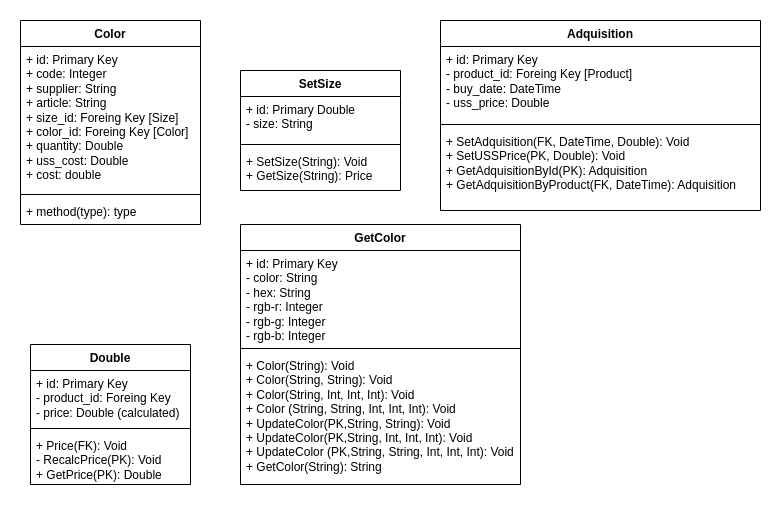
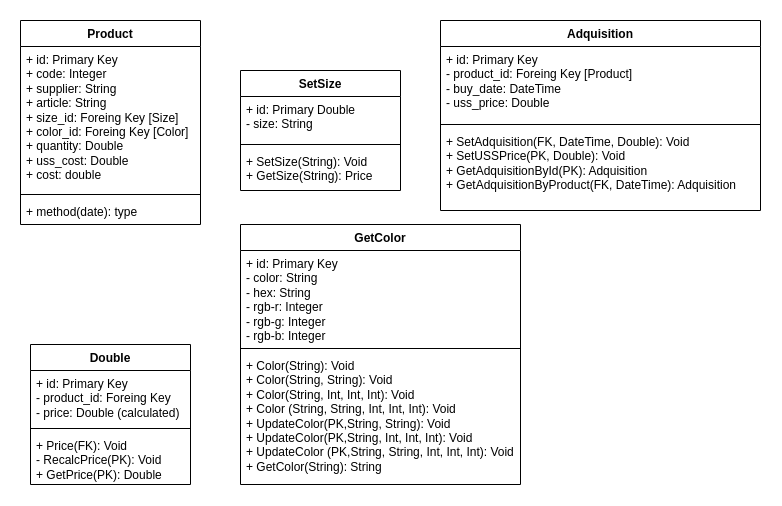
(111, 35) -> (111, 35)
(89, 213) -> (89, 213)
